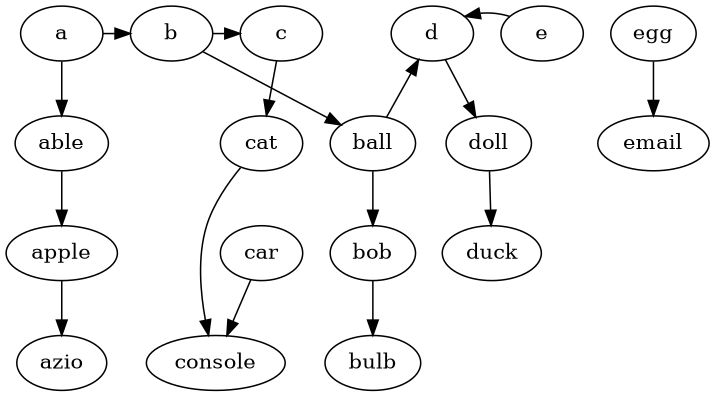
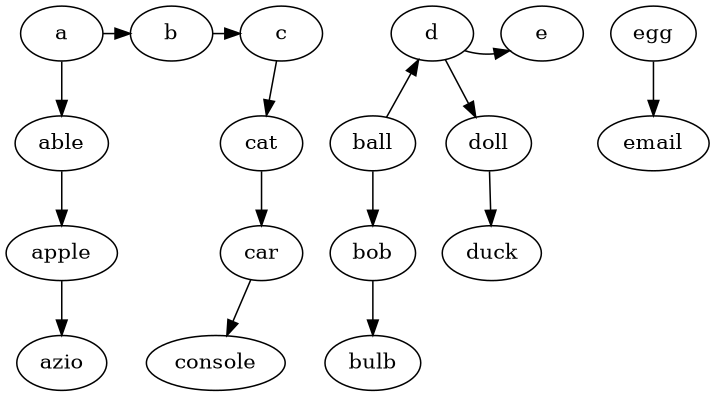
(495, 13) -> (479, 54)
(262, 83) -> none
(203, 239) -> (262, 191)
